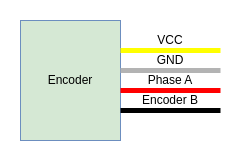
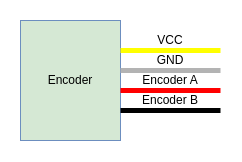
(171, 81) -> (171, 81)
